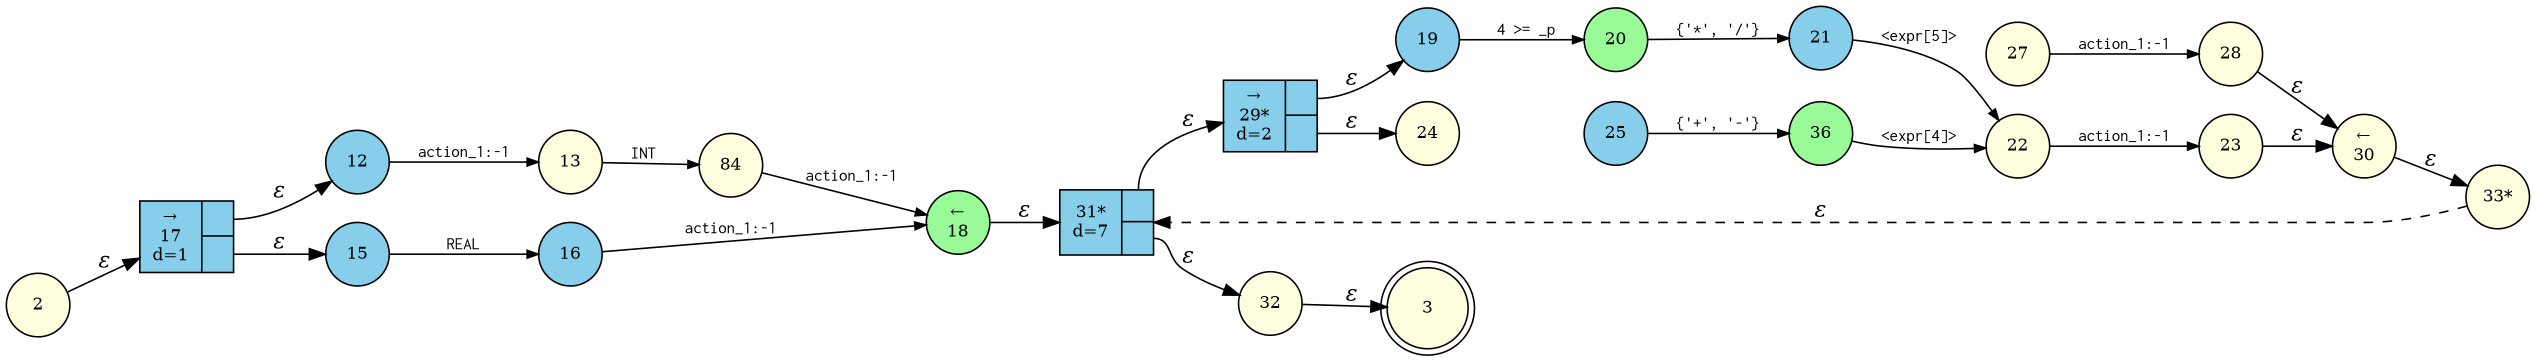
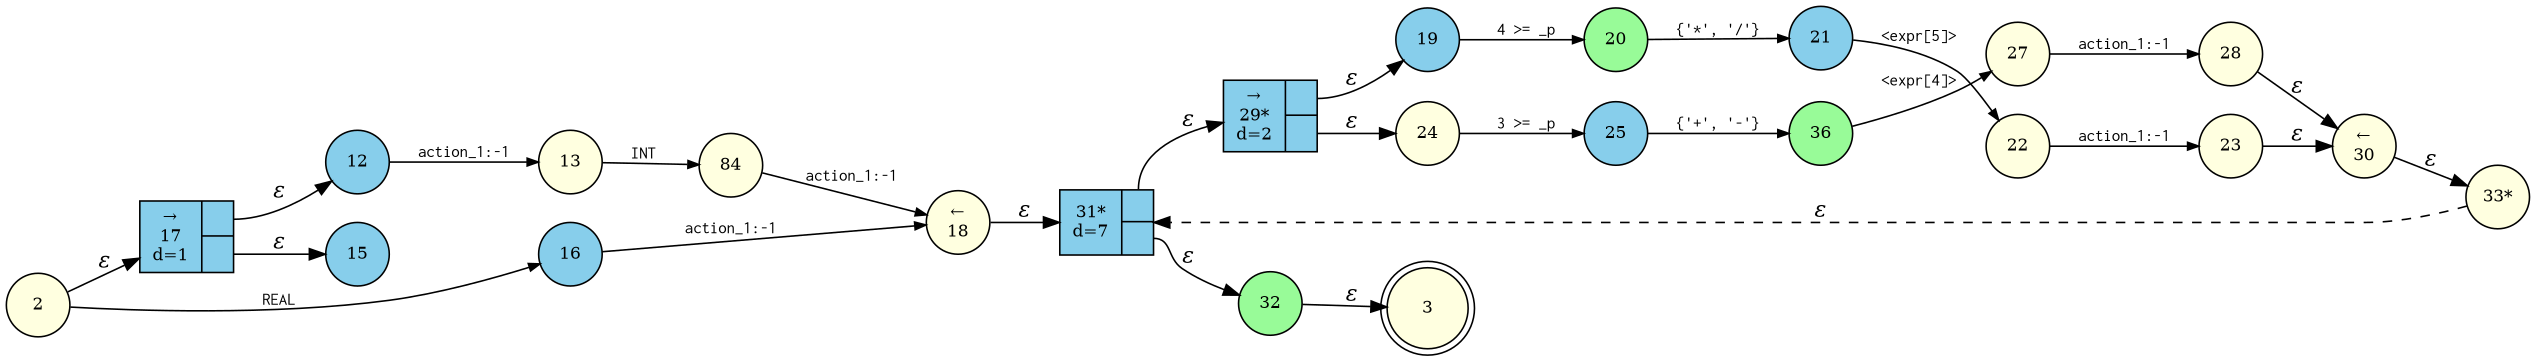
none -> (1516, 133)
(1913, 148) -> (1919, 106)
(958, 222) -> (958, 222)
(458, 254) -> (302, 308)
(1270, 303) -> (1270, 303)
